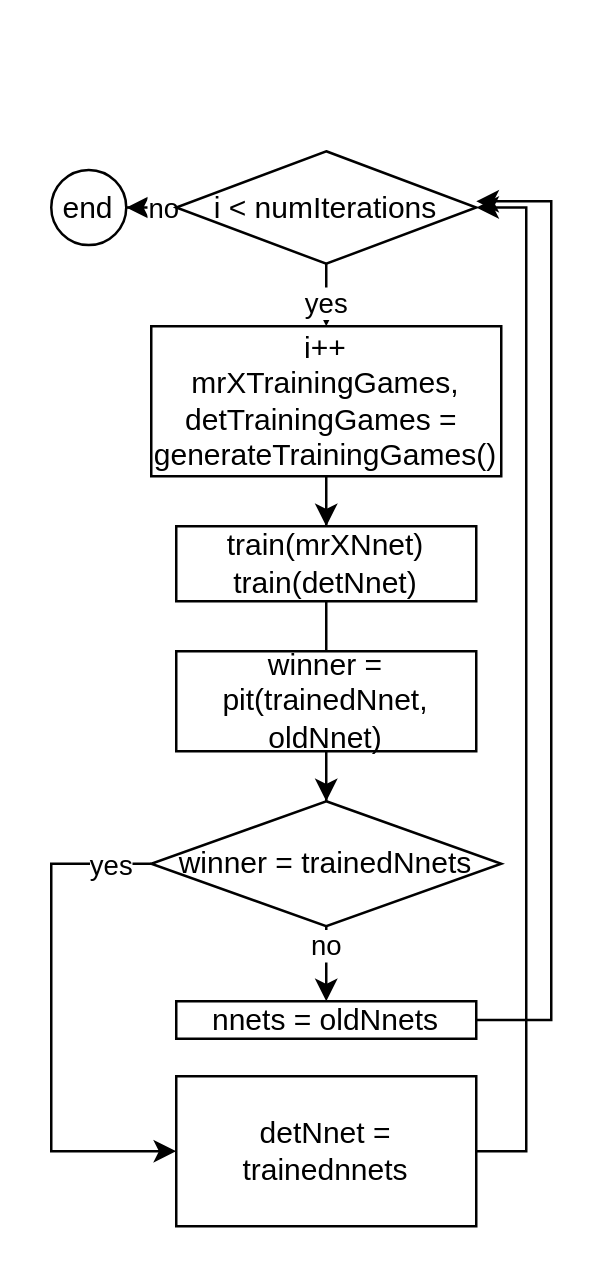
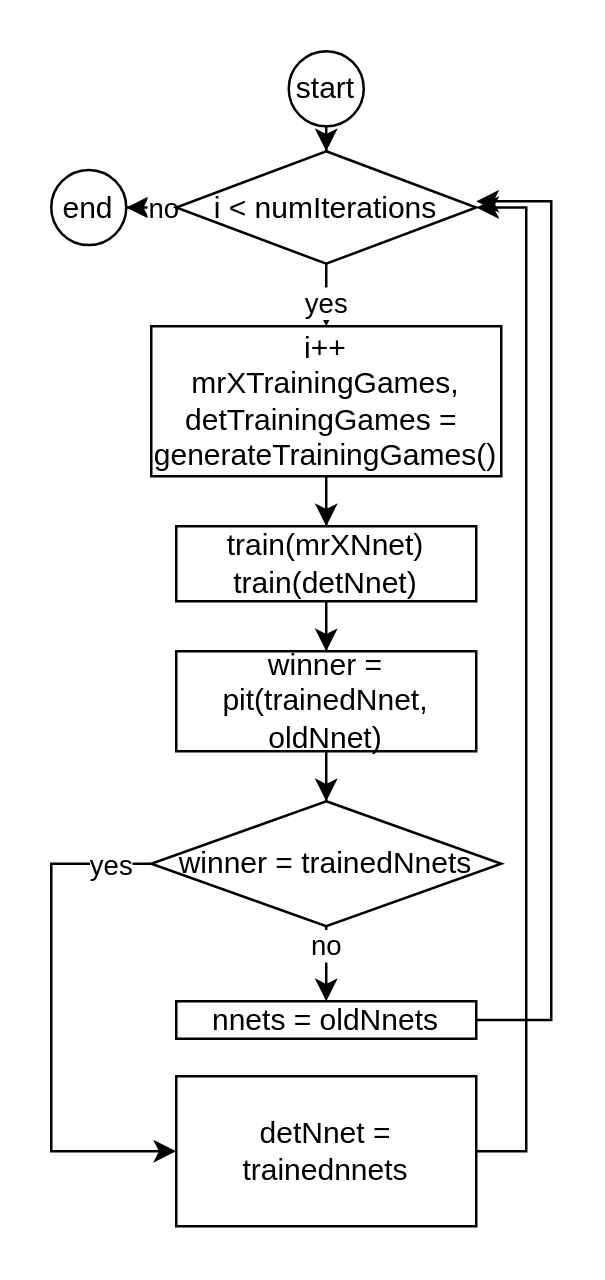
none -> (326, 89)
none -> (326, 137)
(326, 640) -> (326, 633)
